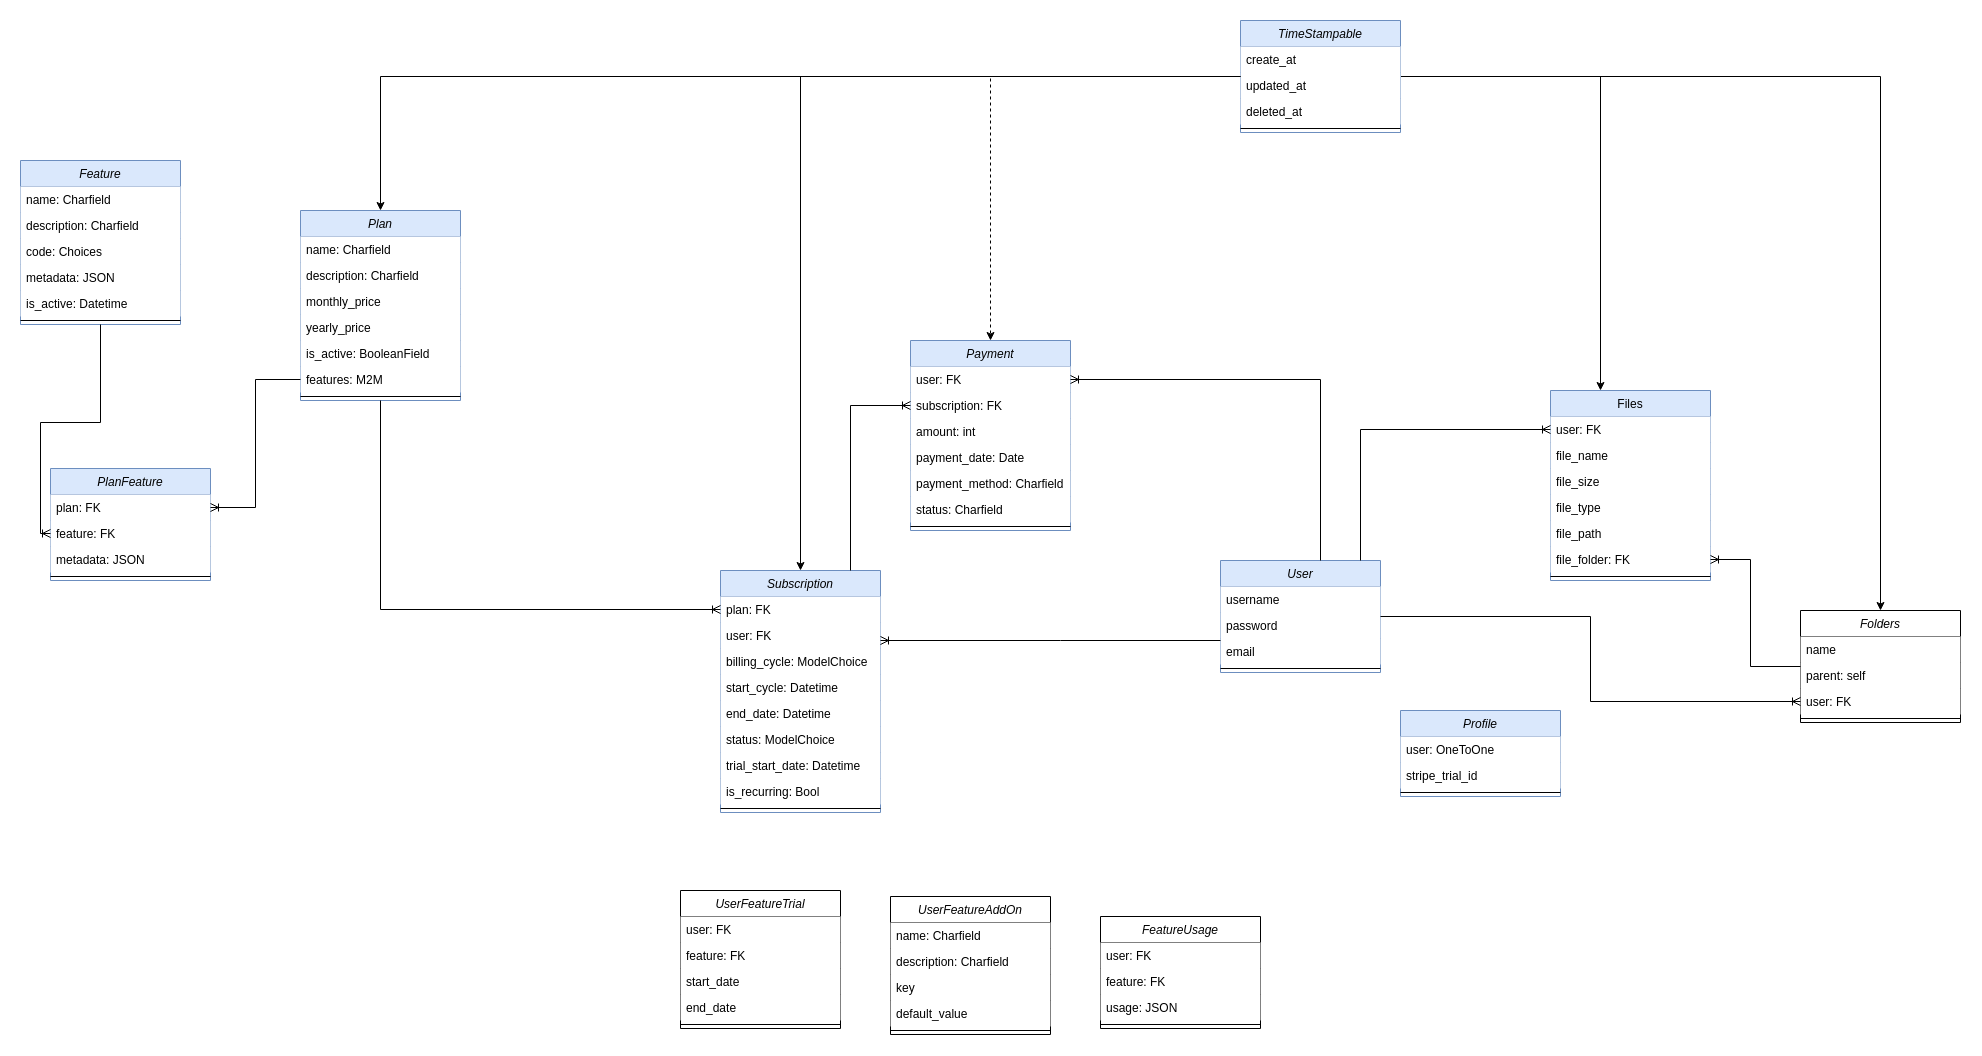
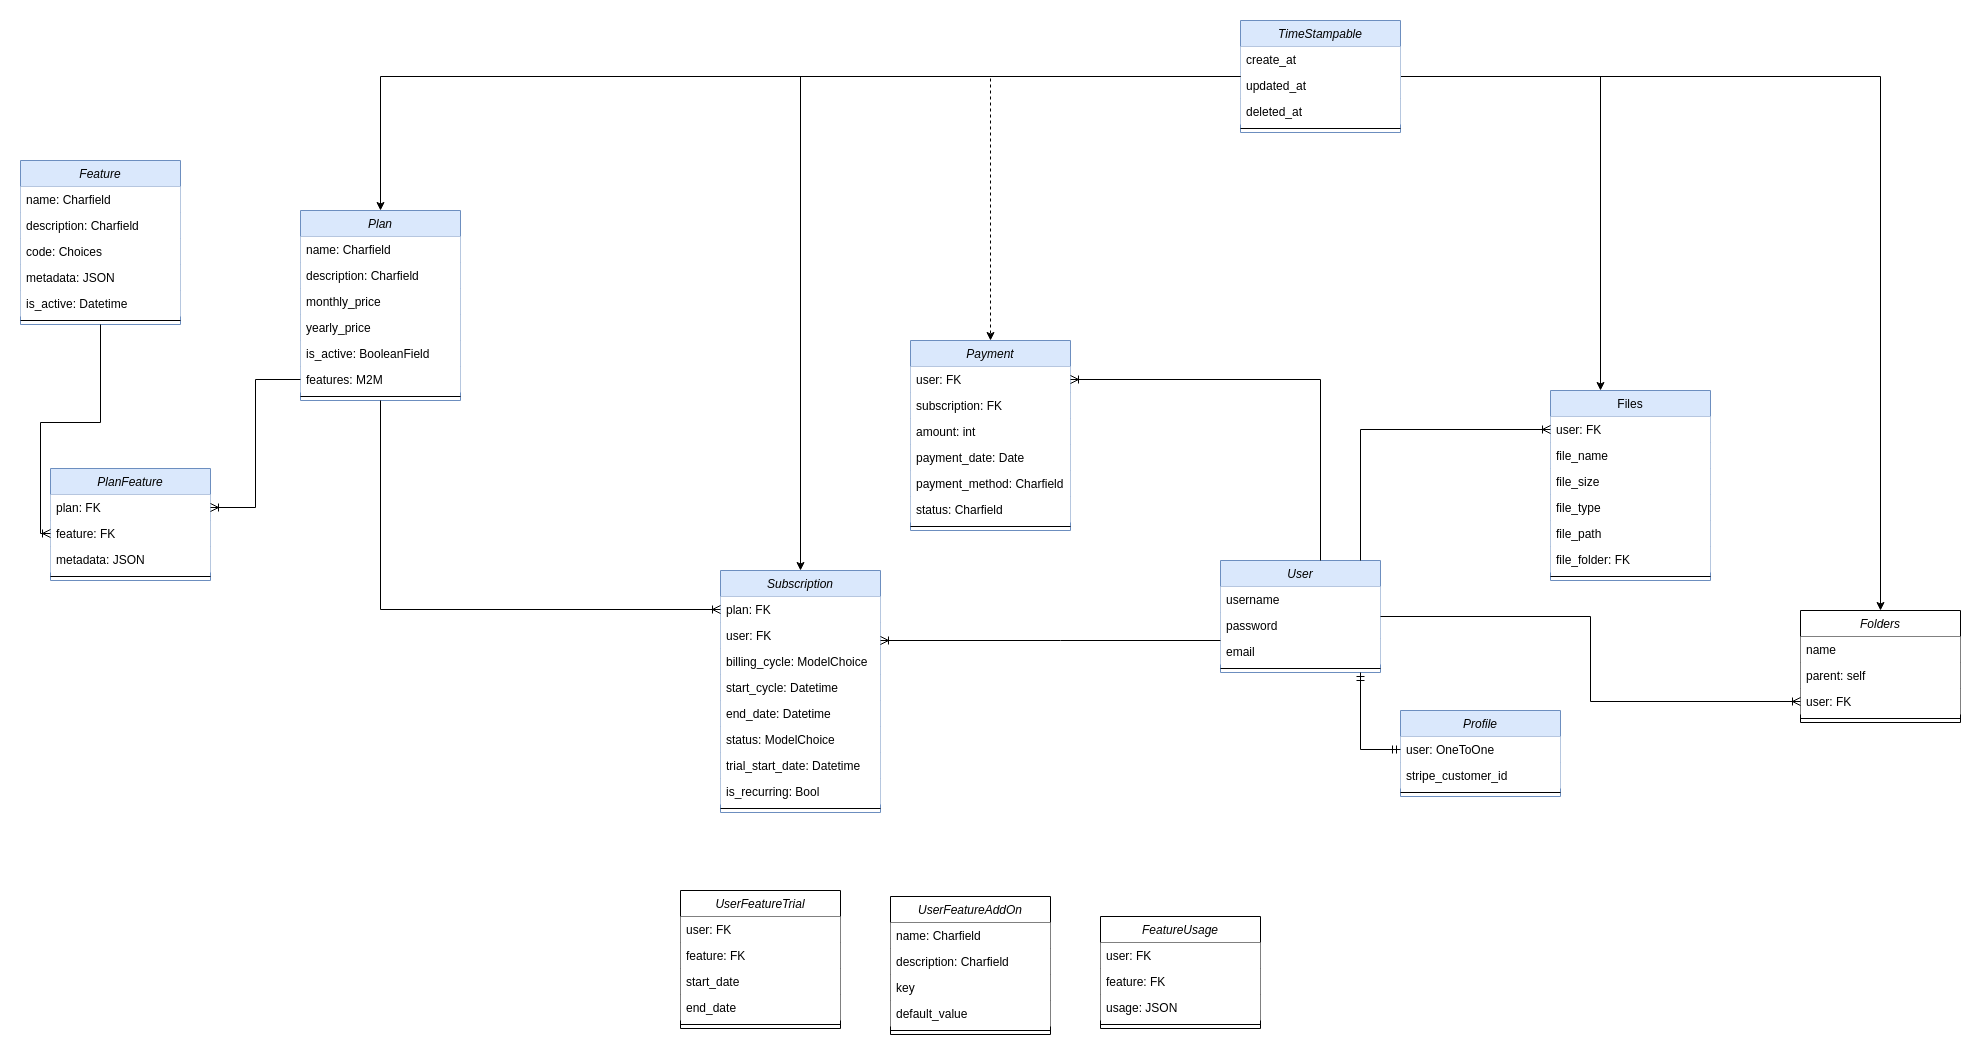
(851, 460) -> none
(1751, 618) -> none
none -> (1361, 731)
(1450, 776) -> (1463, 776)
